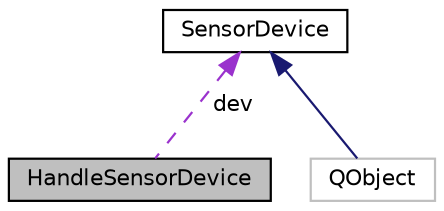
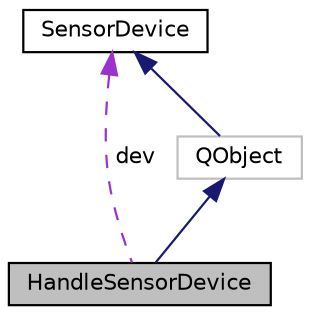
none -> (183, 229)
